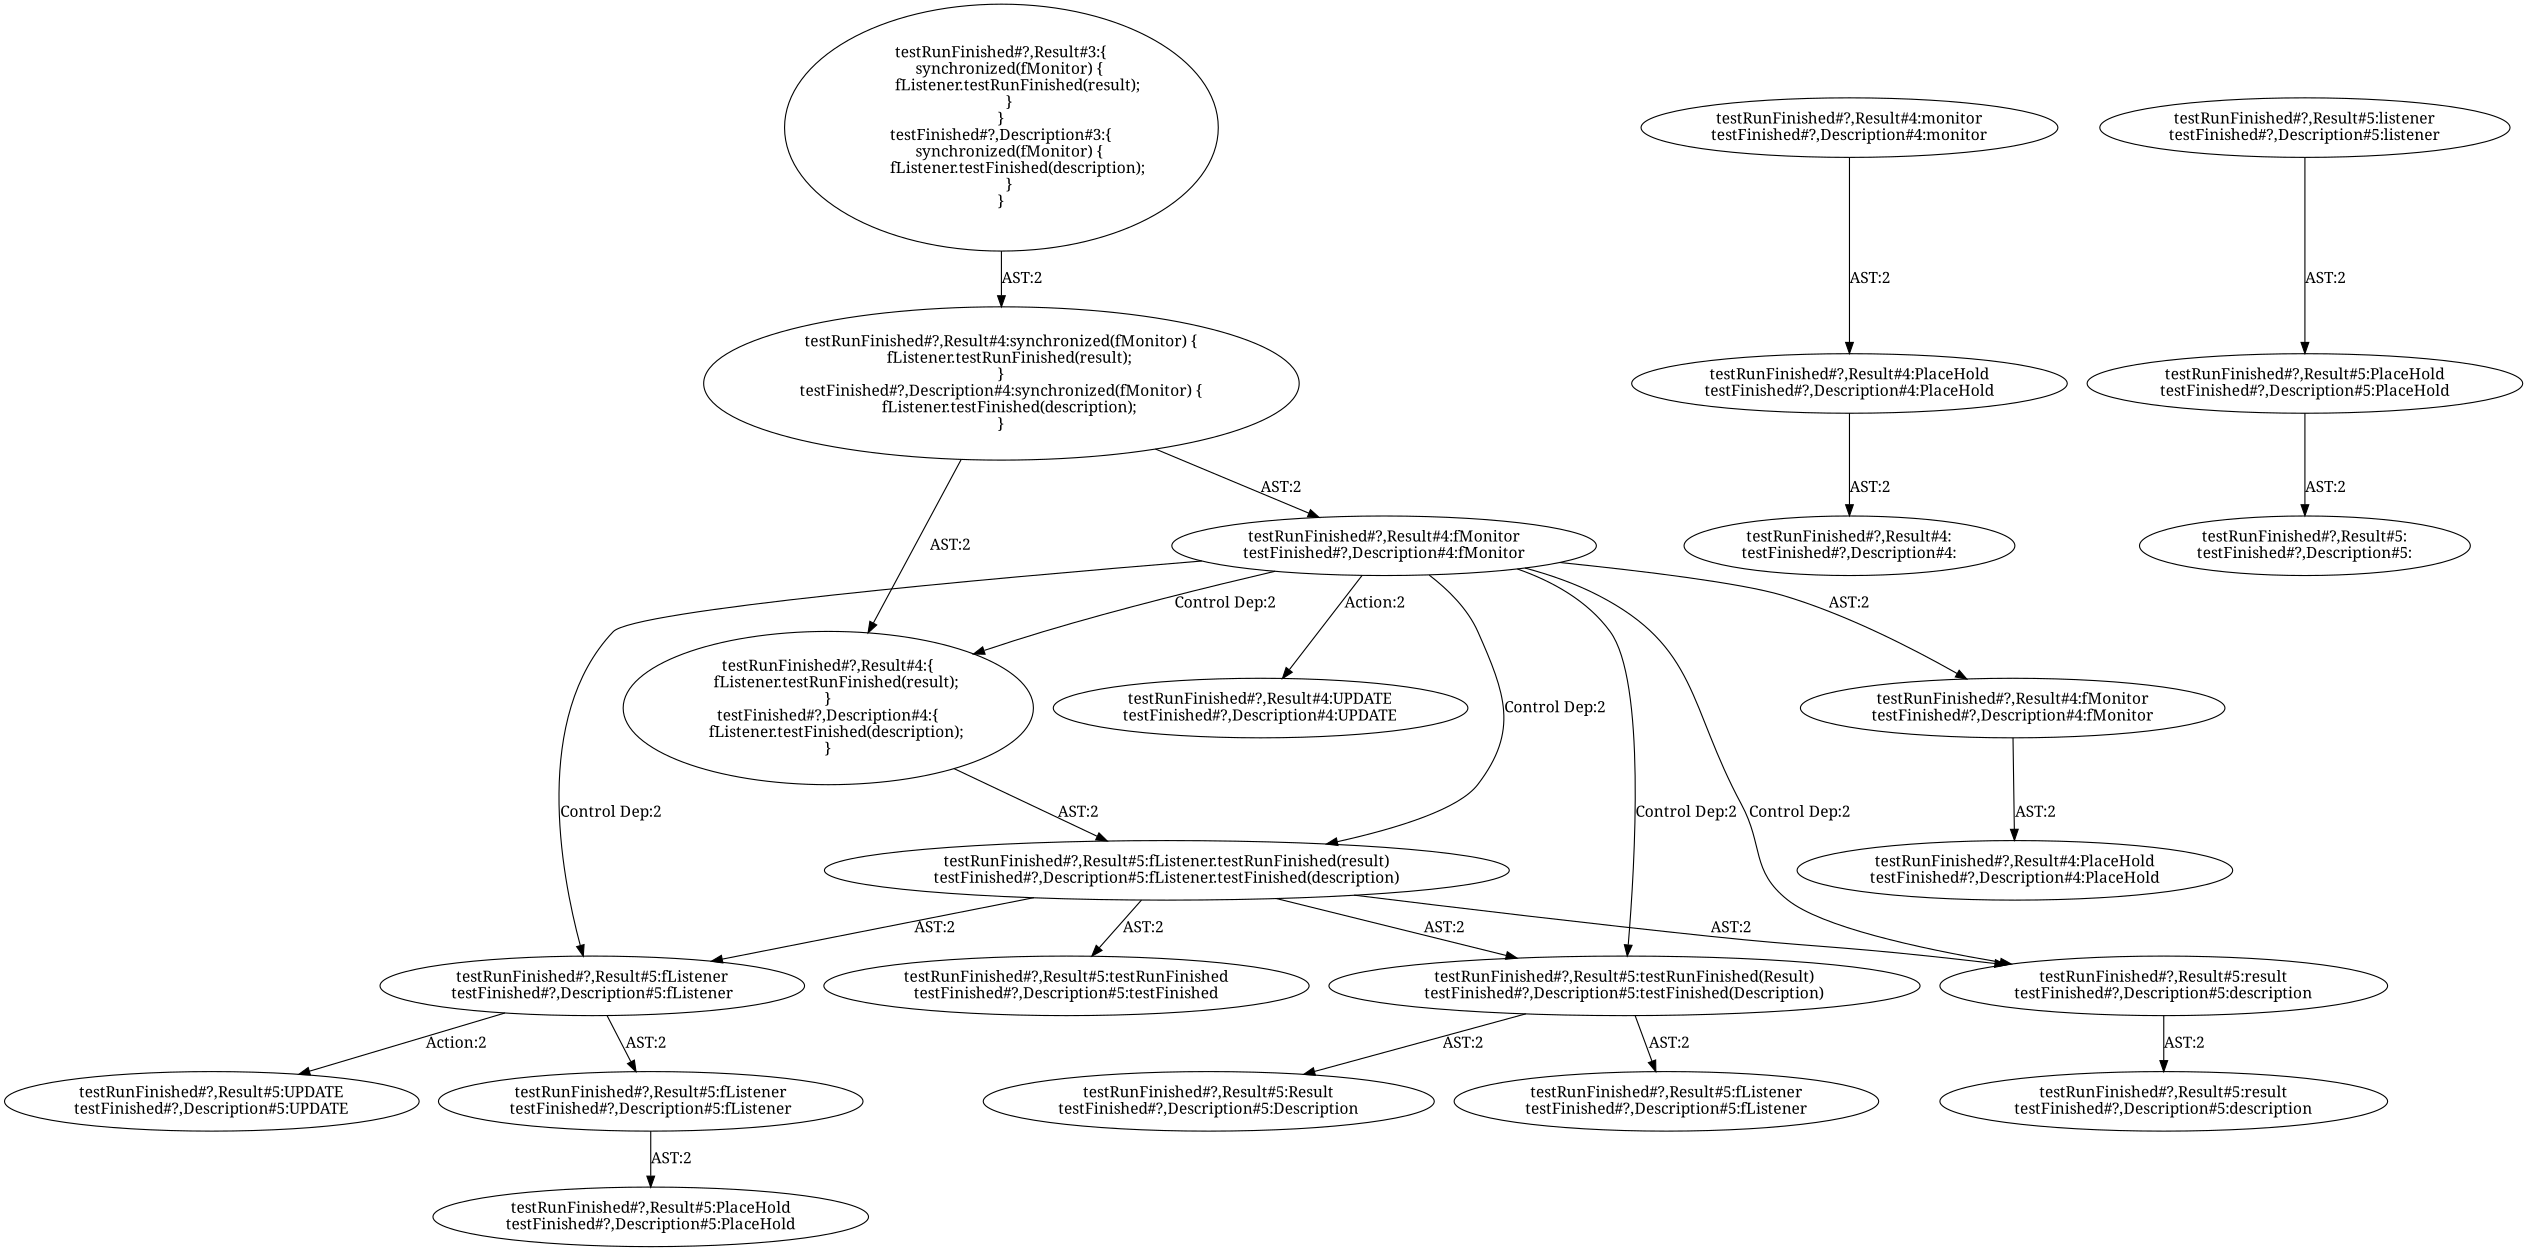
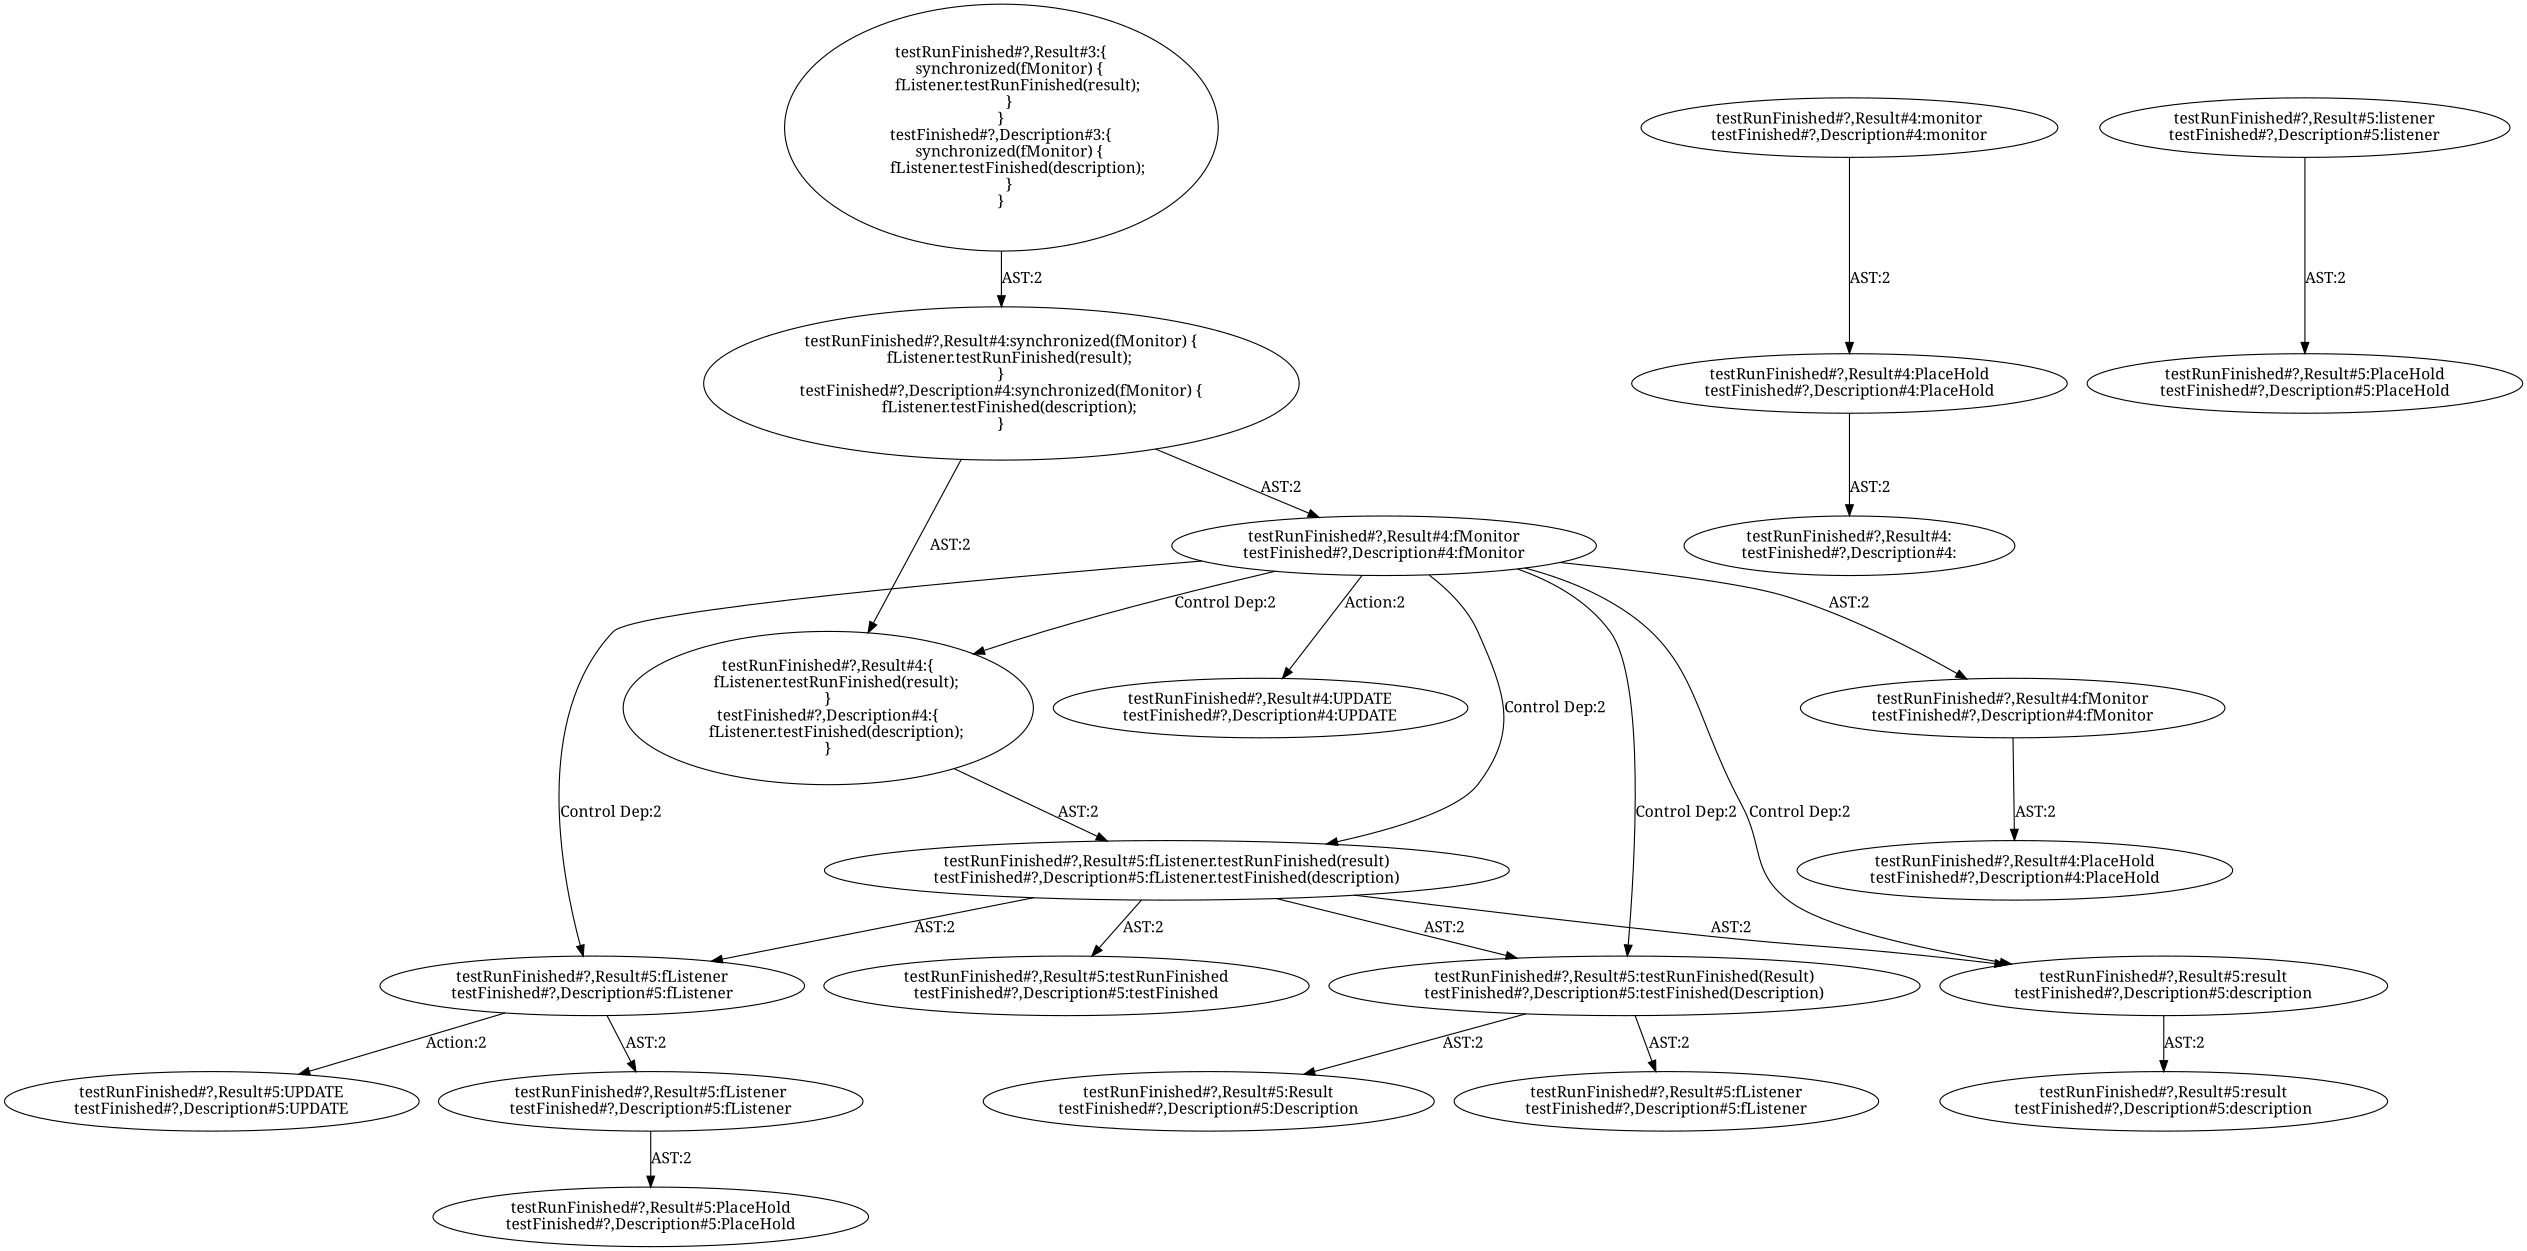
(2305, 546) -> none
